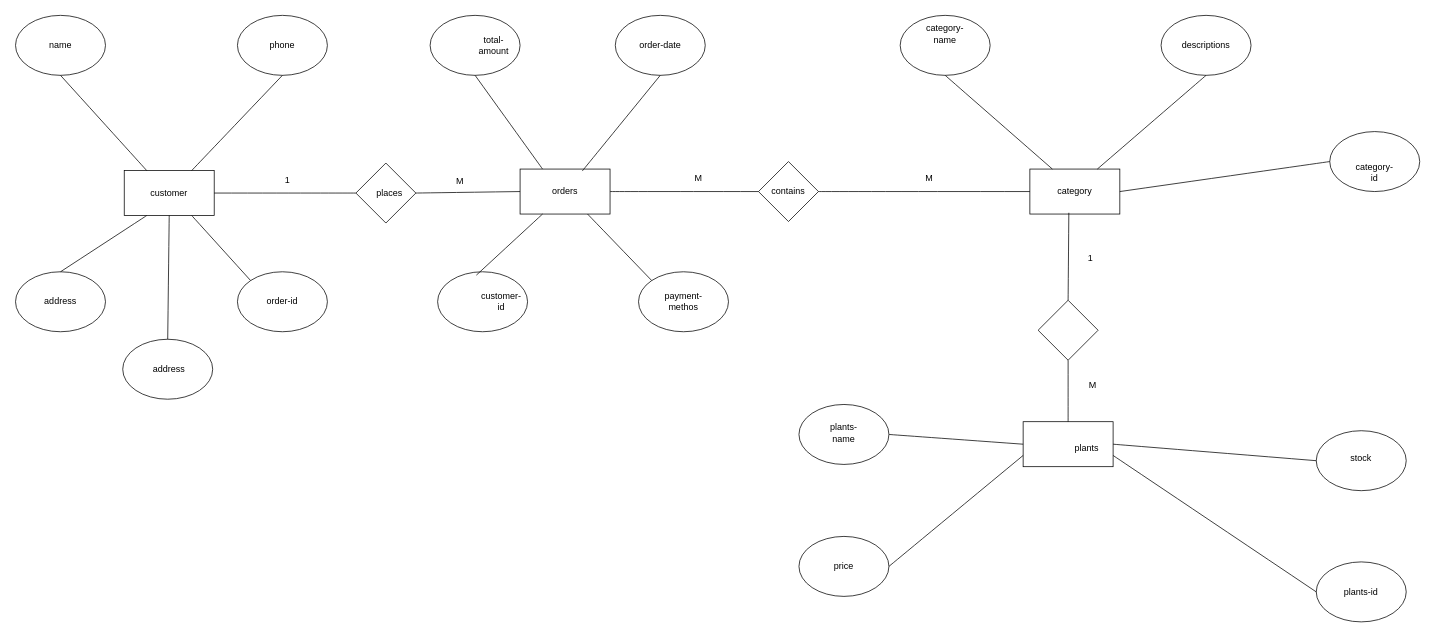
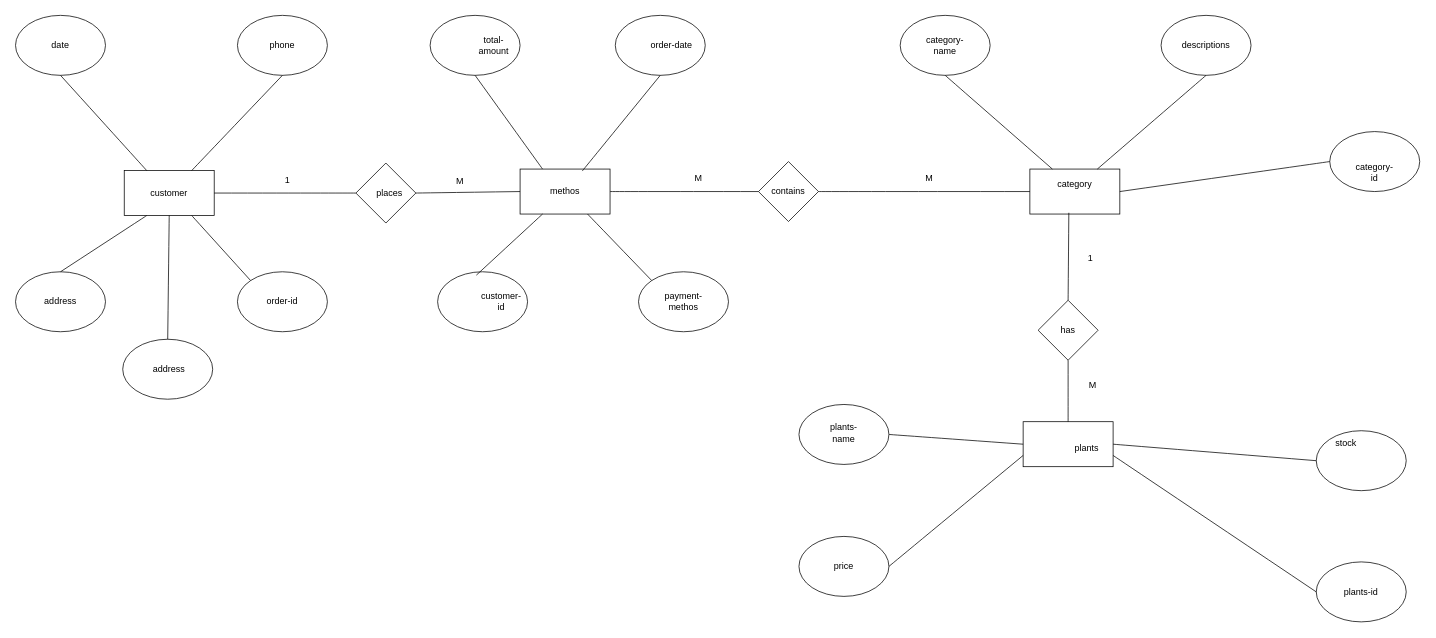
(945, 34) -> (945, 45)
(60, 45) -> (60, 45)
(660, 45) -> (672, 45)
(565, 192) -> (565, 192)
(1075, 192) -> (1075, 184)
none -> (1068, 330)
(1362, 459) -> (1347, 444)
